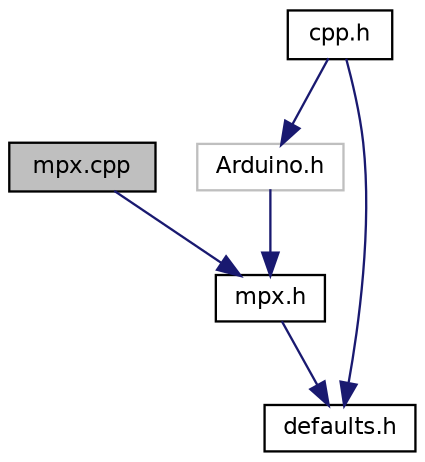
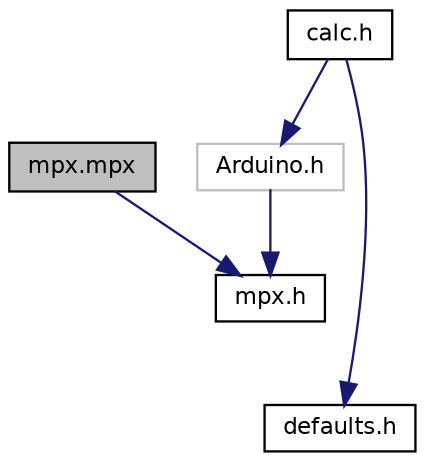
(340, 35) -> (340, 35)
(82, 167) -> (82, 167)
(300, 353) -> none
